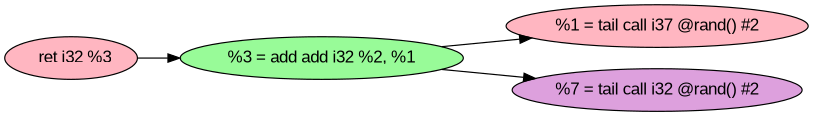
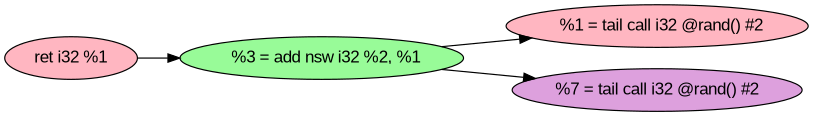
(657, 26) -> (657, 26)
(71, 58) -> (71, 58)
(322, 58) -> (322, 58)
